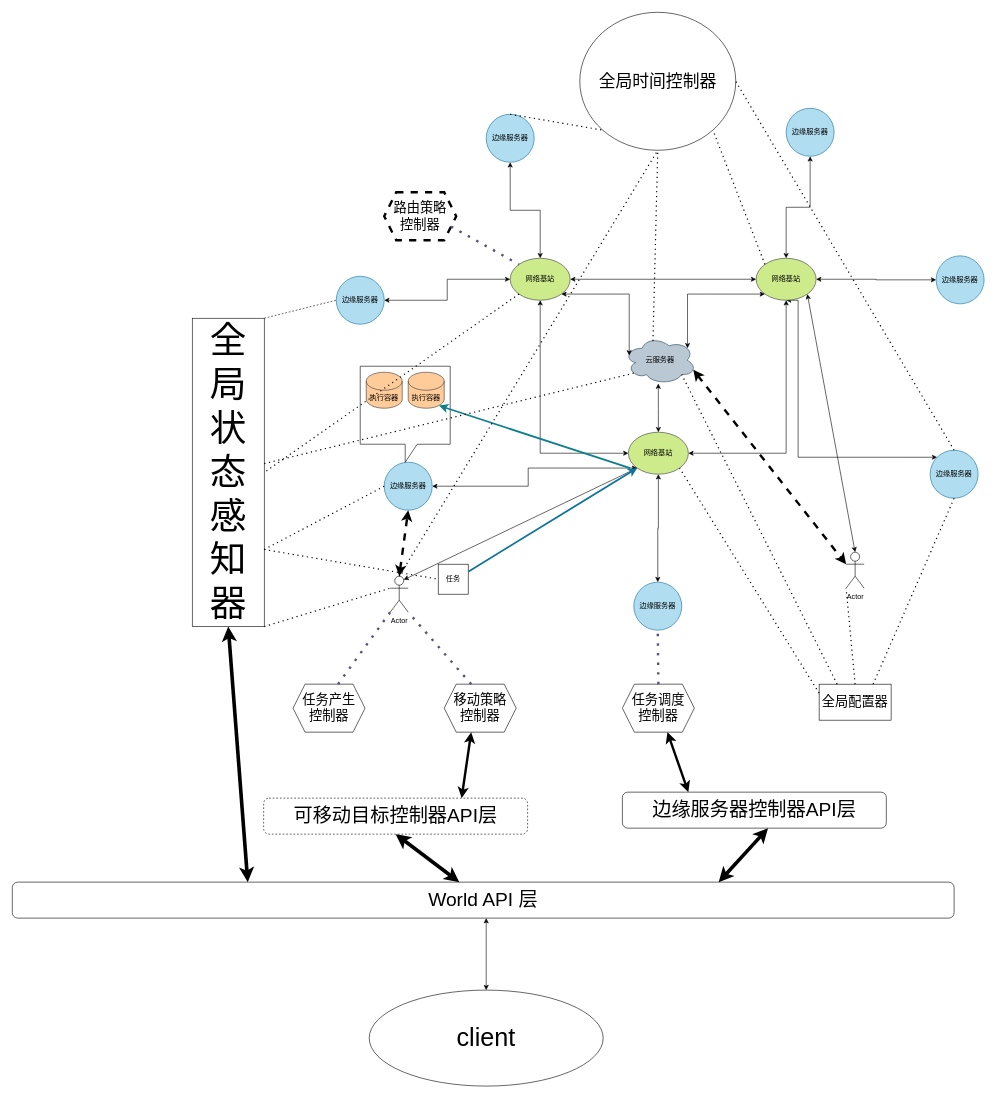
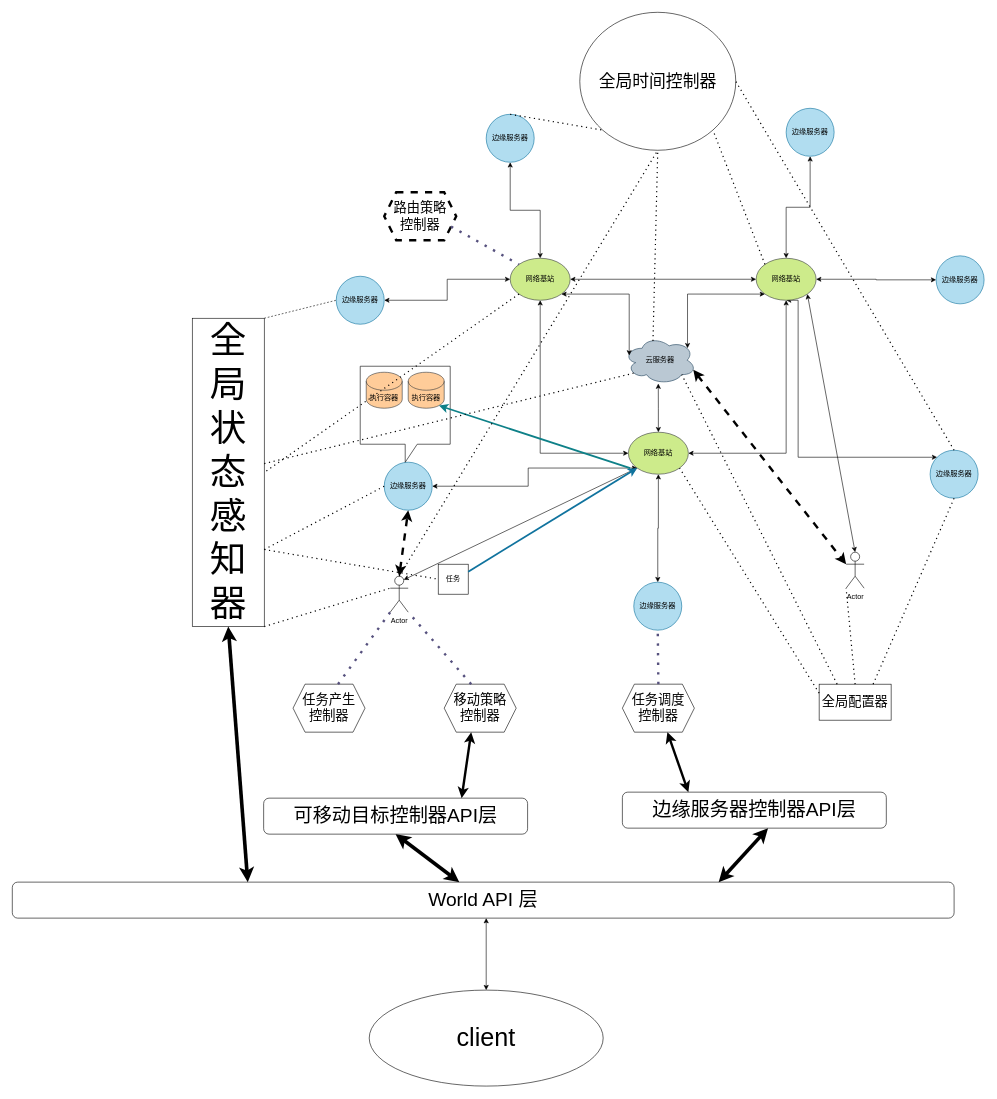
(396, 816) -> (396, 816)
